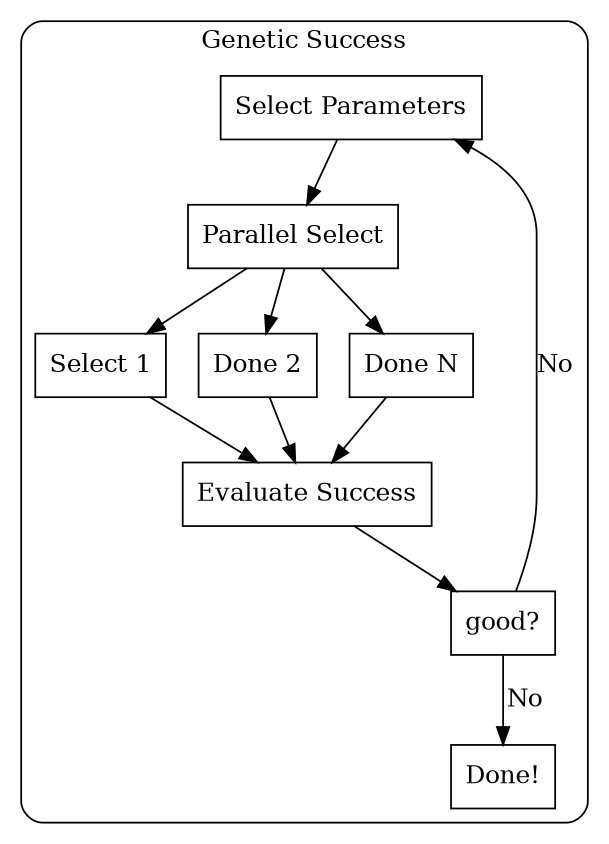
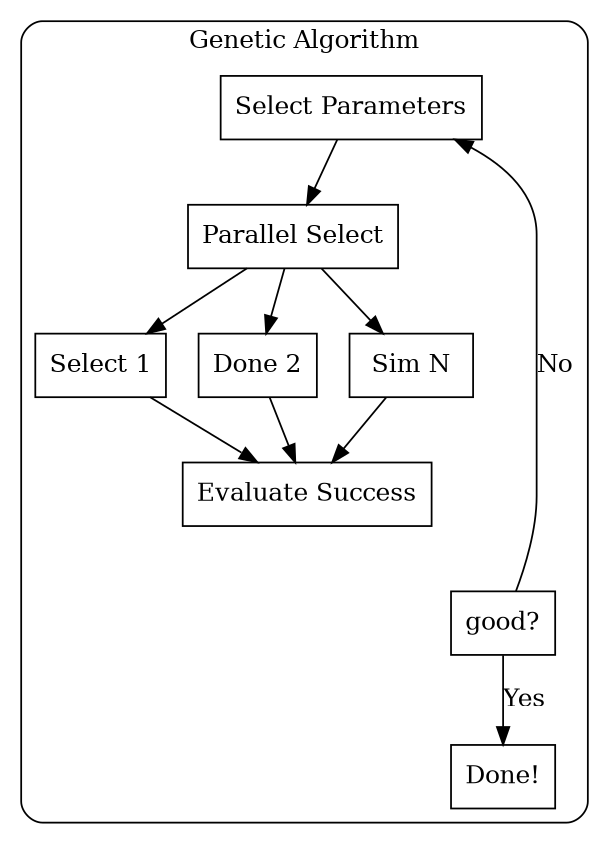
(305, 41) -> (305, 41)
(411, 365) -> (411, 365)
(397, 554) -> none
(525, 700) -> (525, 700)
